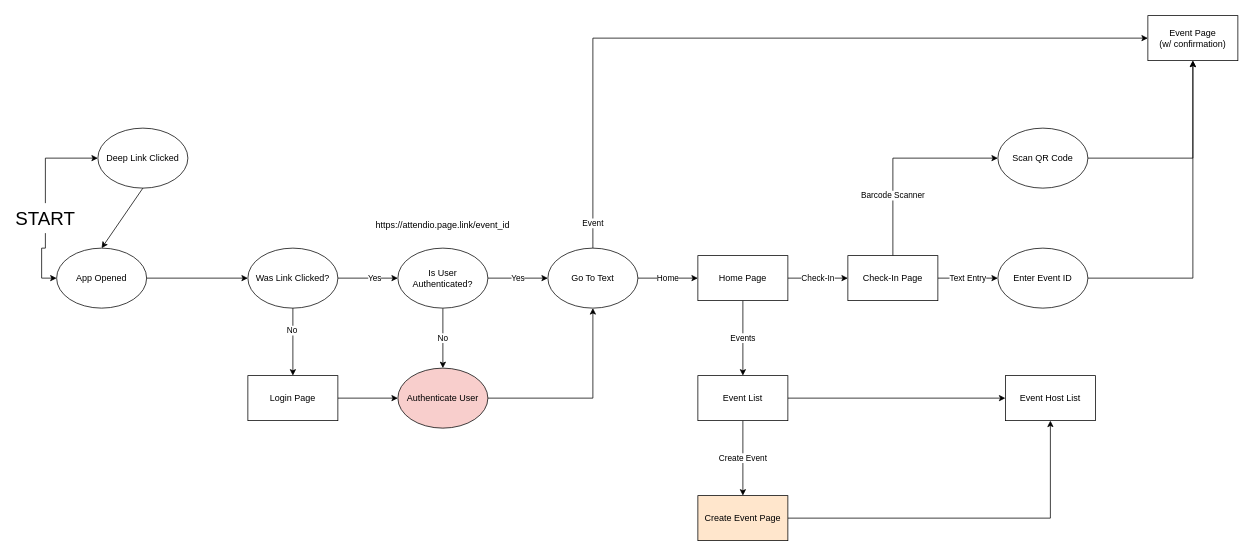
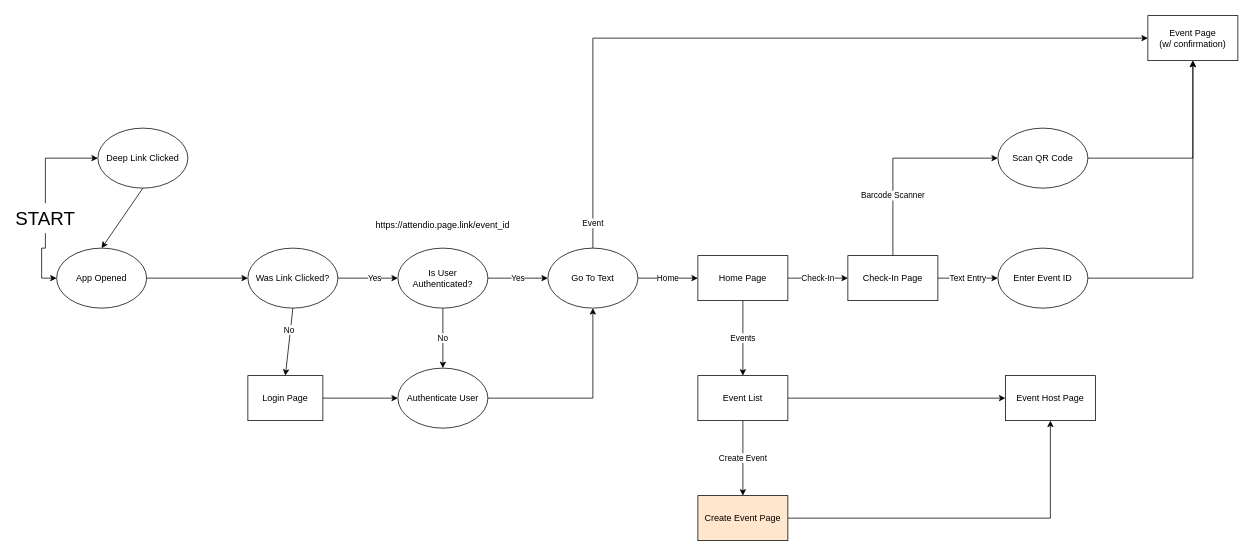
(293, 398) -> (285, 398)
(443, 398) -> (443, 398)
(1050, 398) -> (1050, 398)
